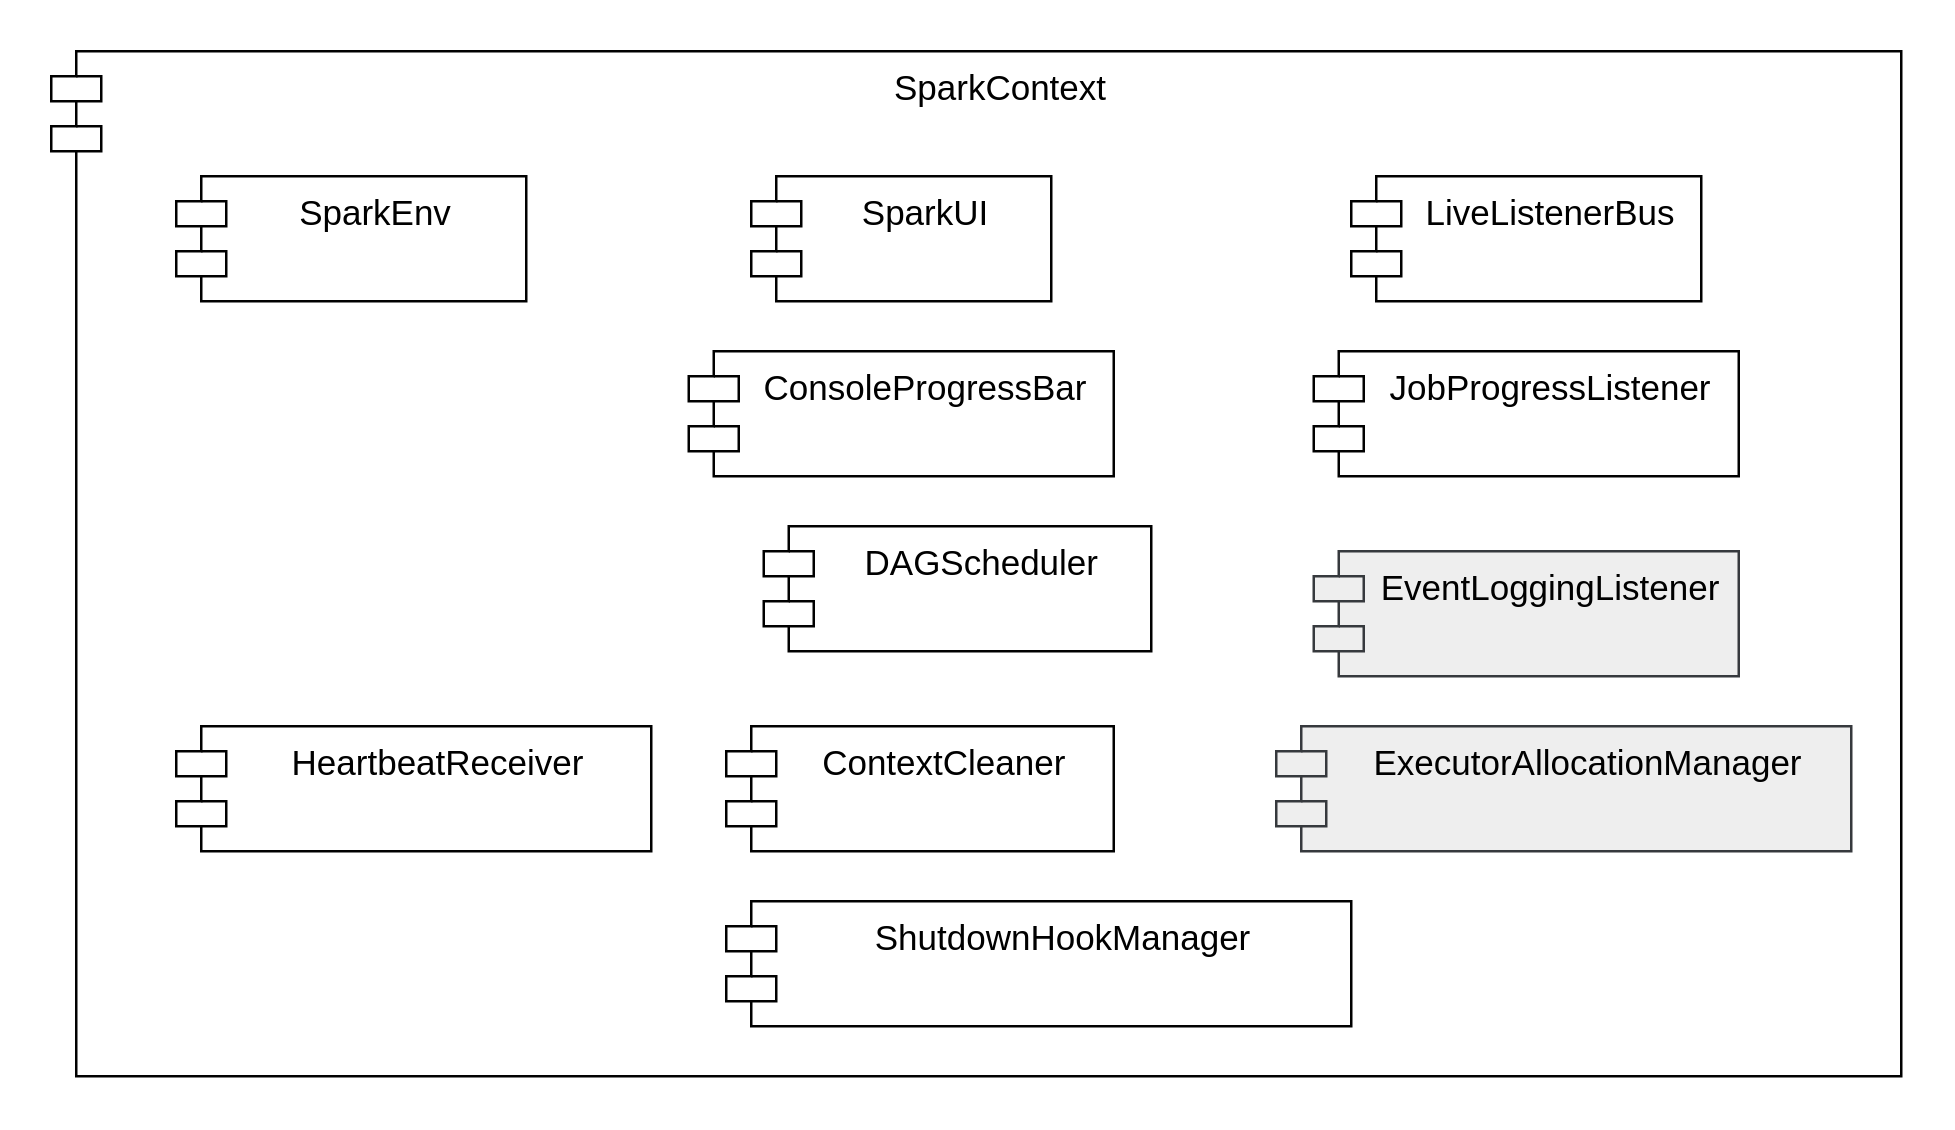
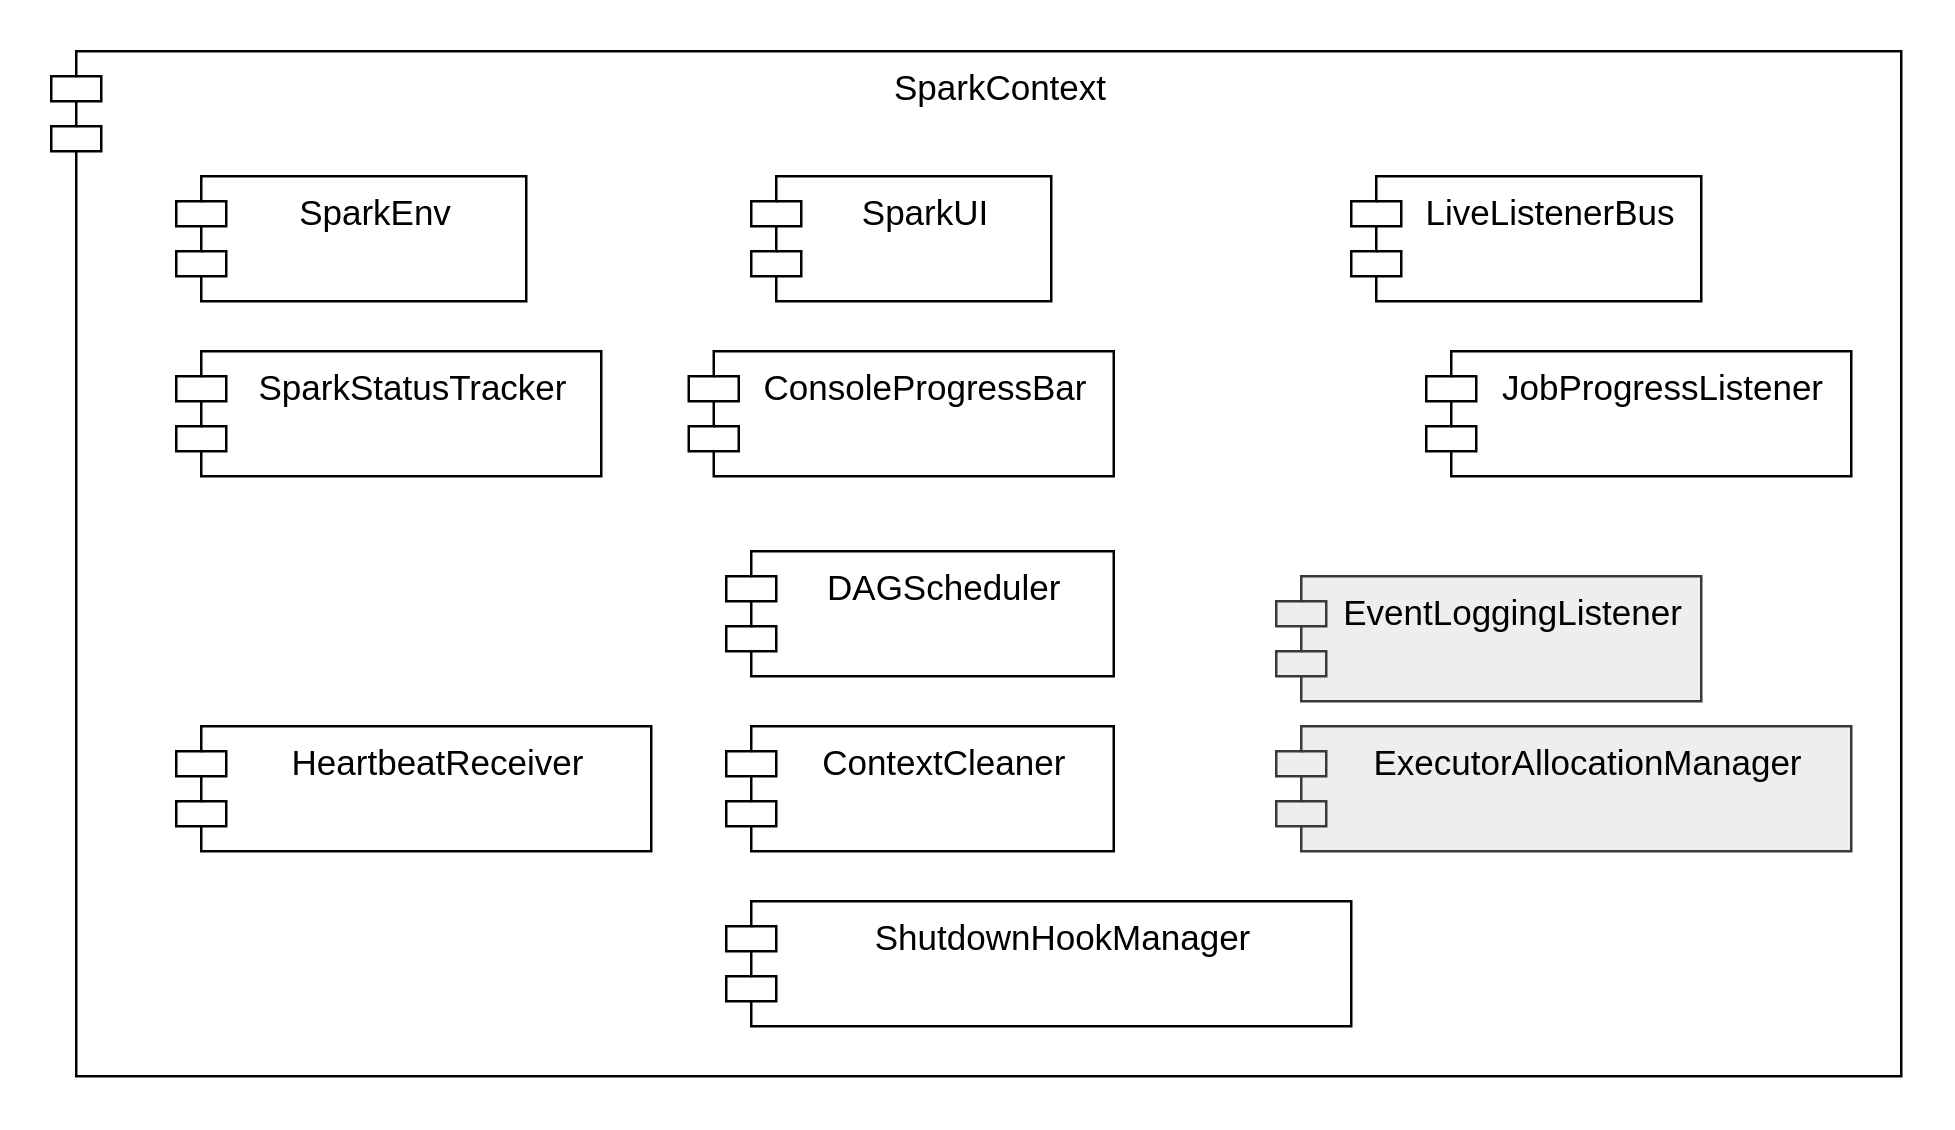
none -> (389, 414)
(1526, 414) -> (1639, 414)
(958, 589) -> (920, 614)
(1526, 614) -> (1489, 639)
